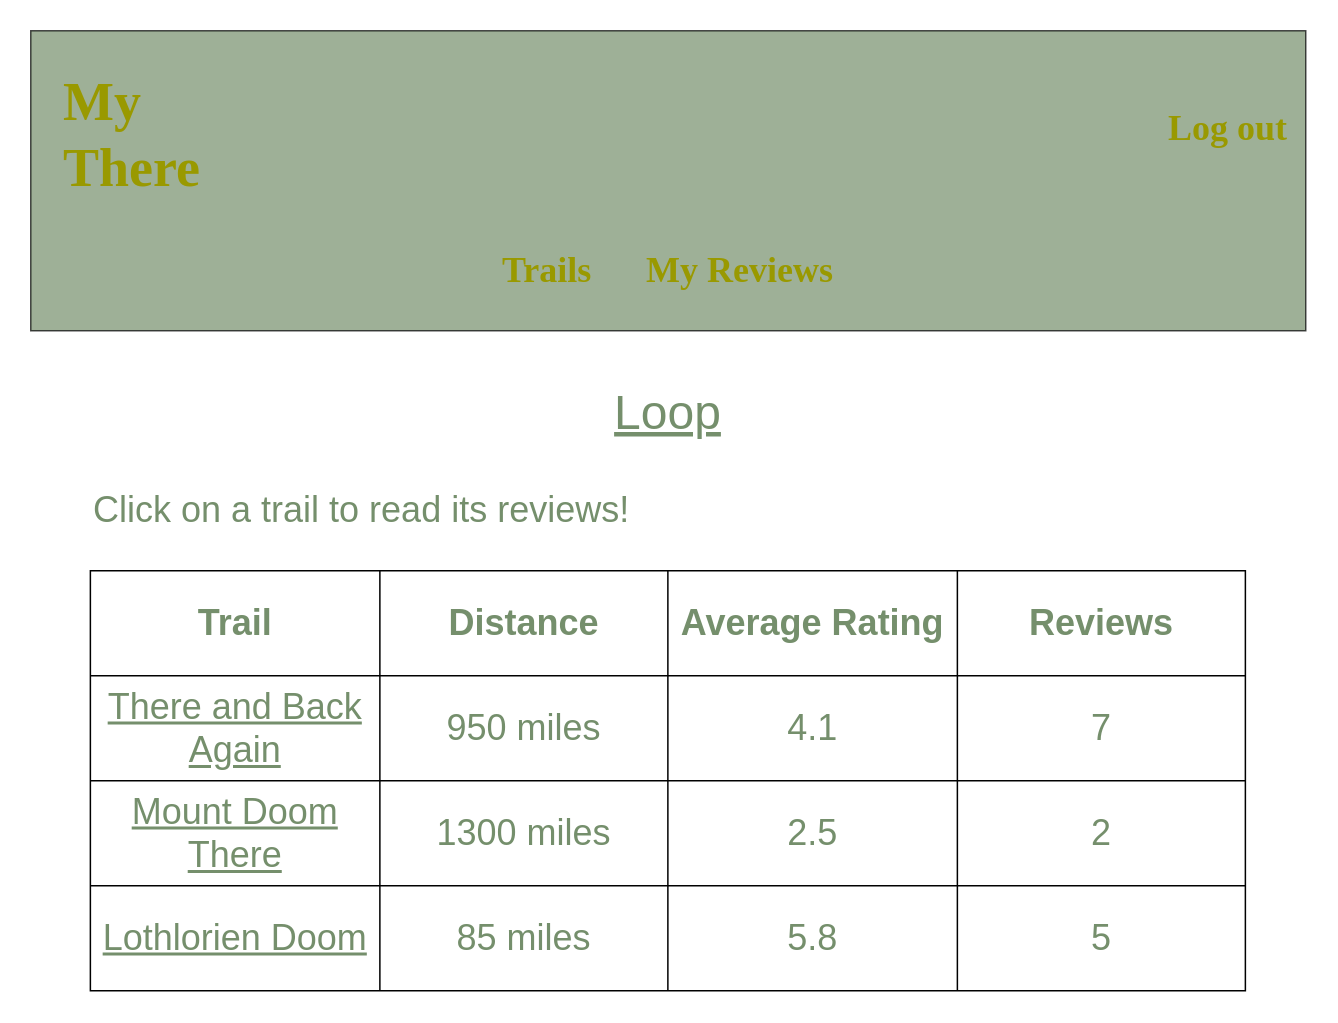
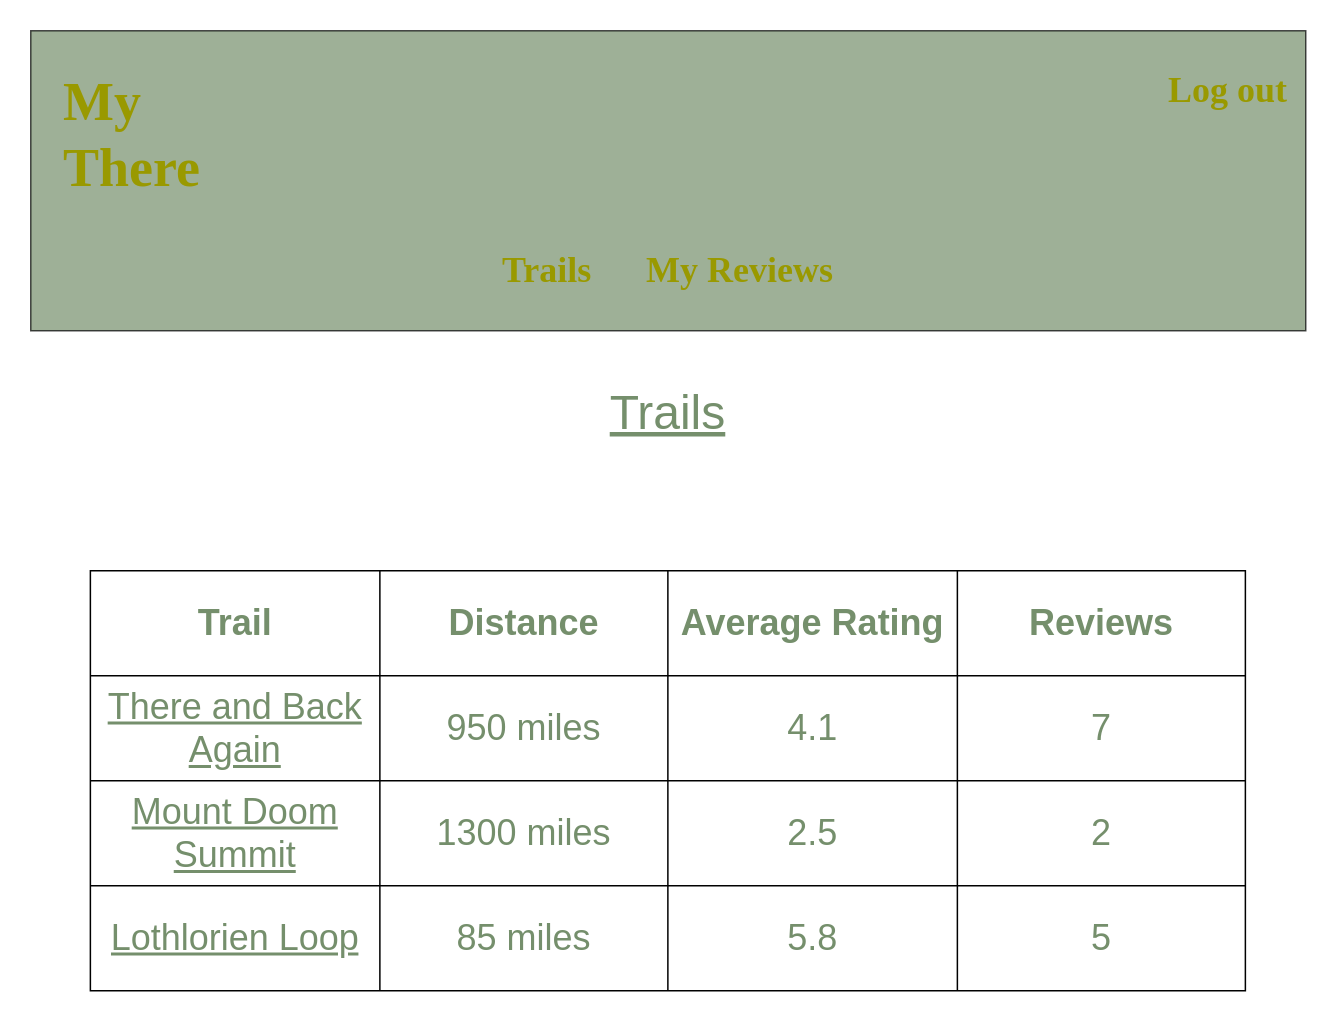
(1178, 128) -> (1178, 91)
(668, 413) -> (668, 413)
(578, 511) -> none
(236, 833) -> (236, 833)
(236, 938) -> (236, 938)
